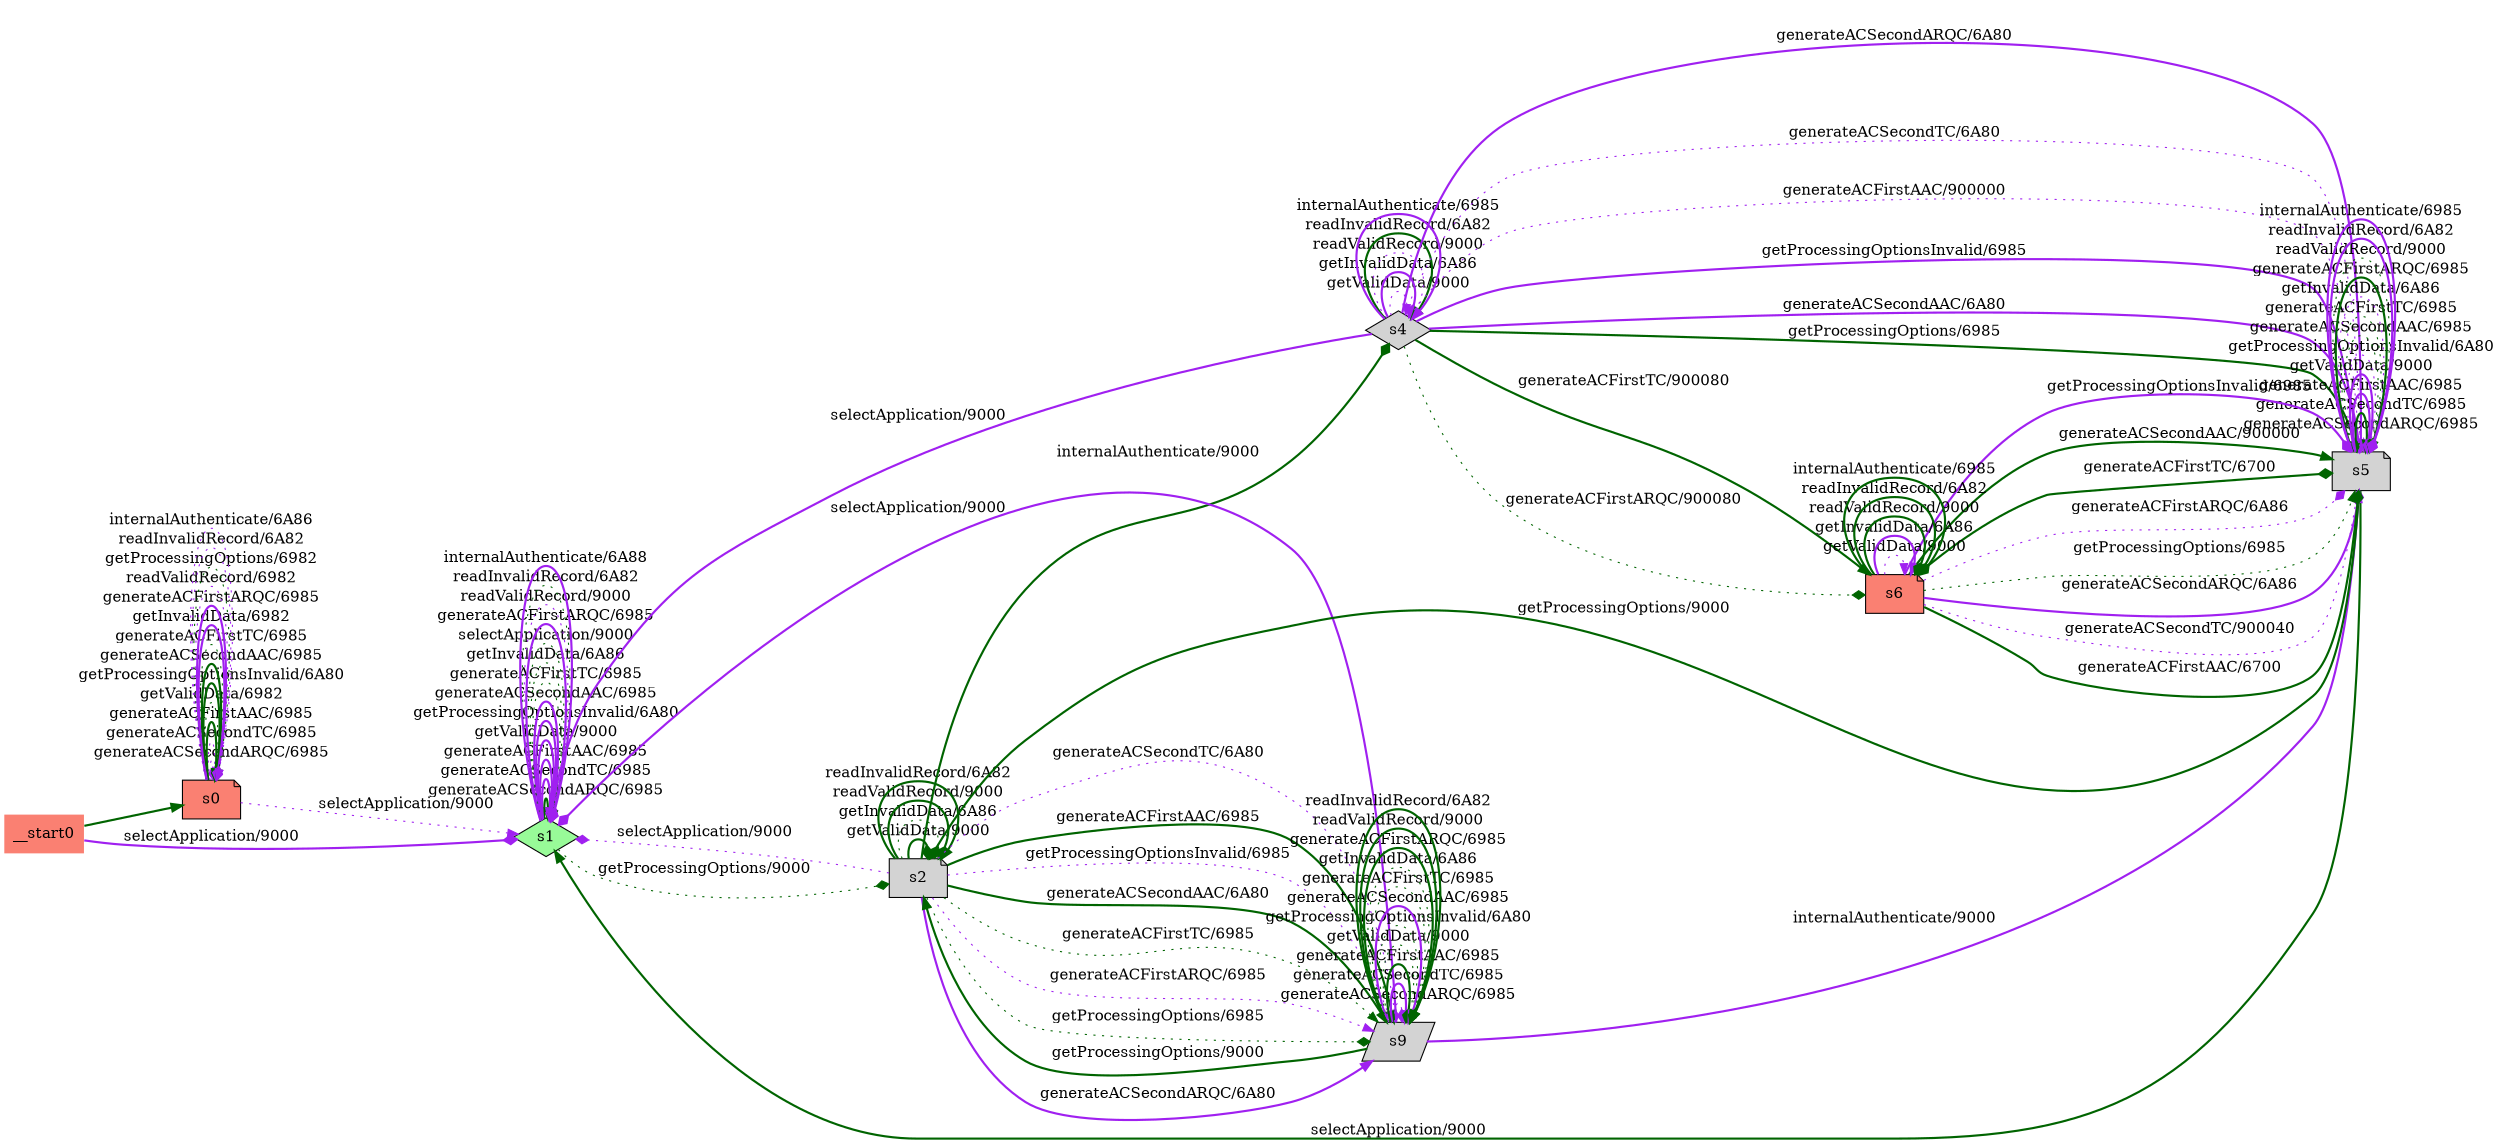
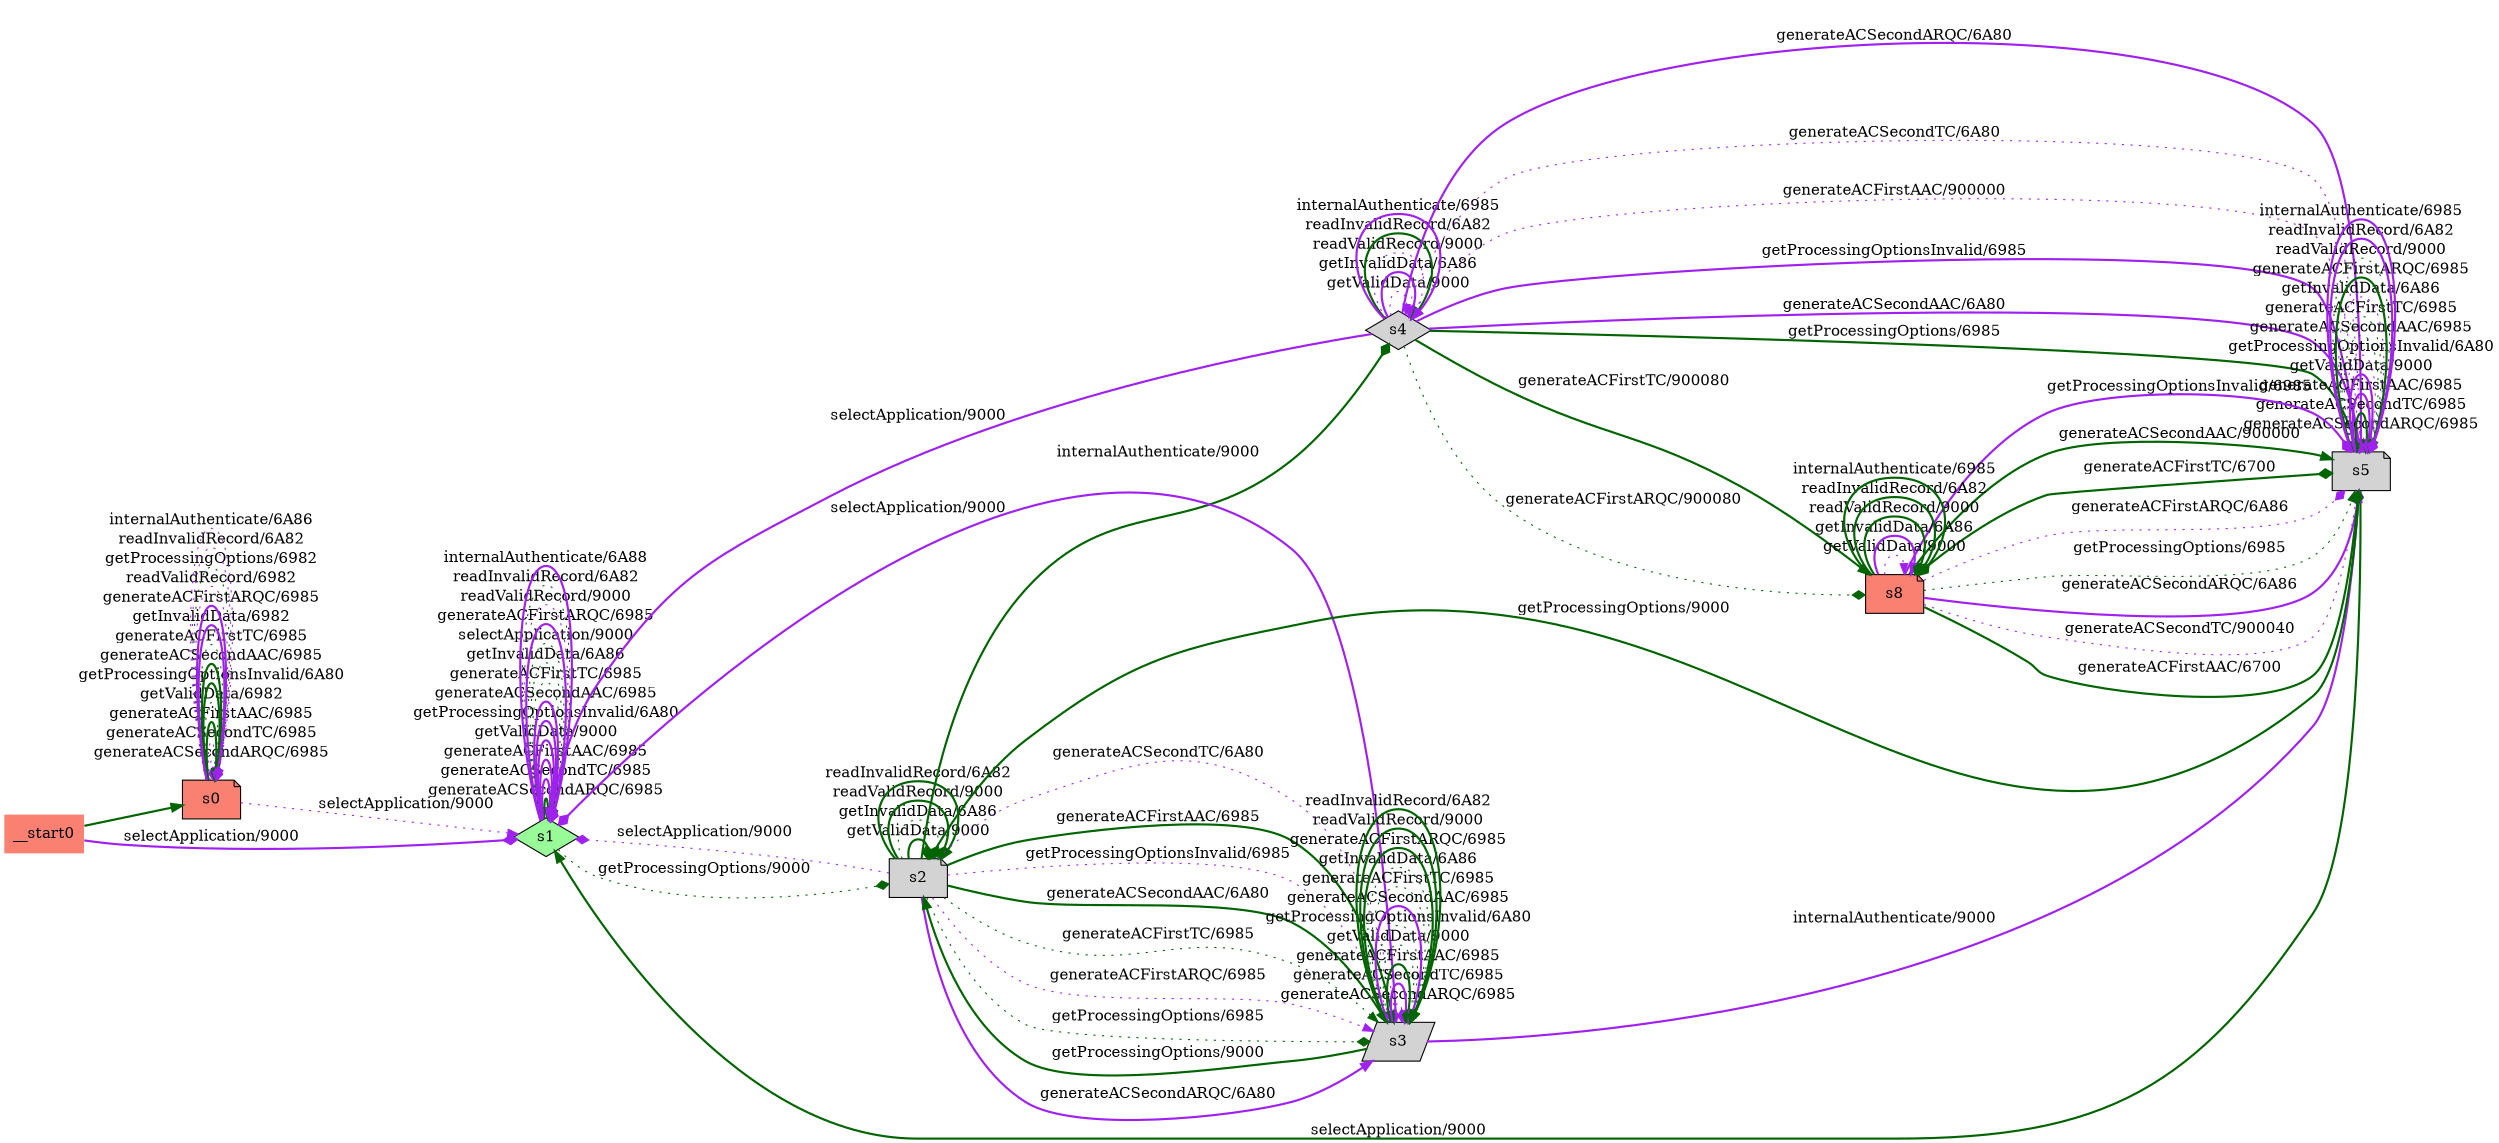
(1895, 594) -> (1895, 594)
(1398, 1042) -> (1398, 1042)
